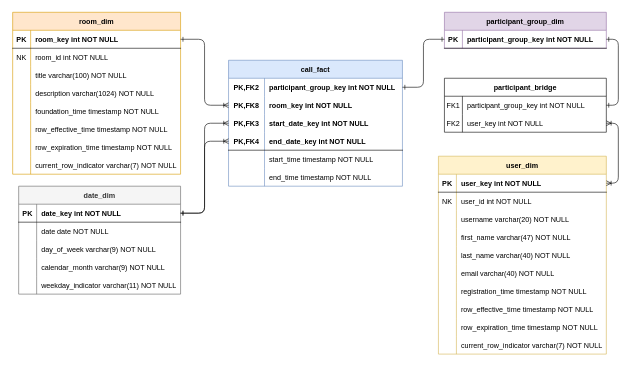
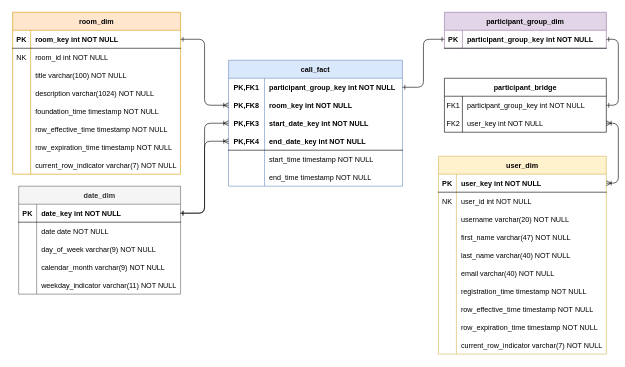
(246, 88) -> (246, 88)
